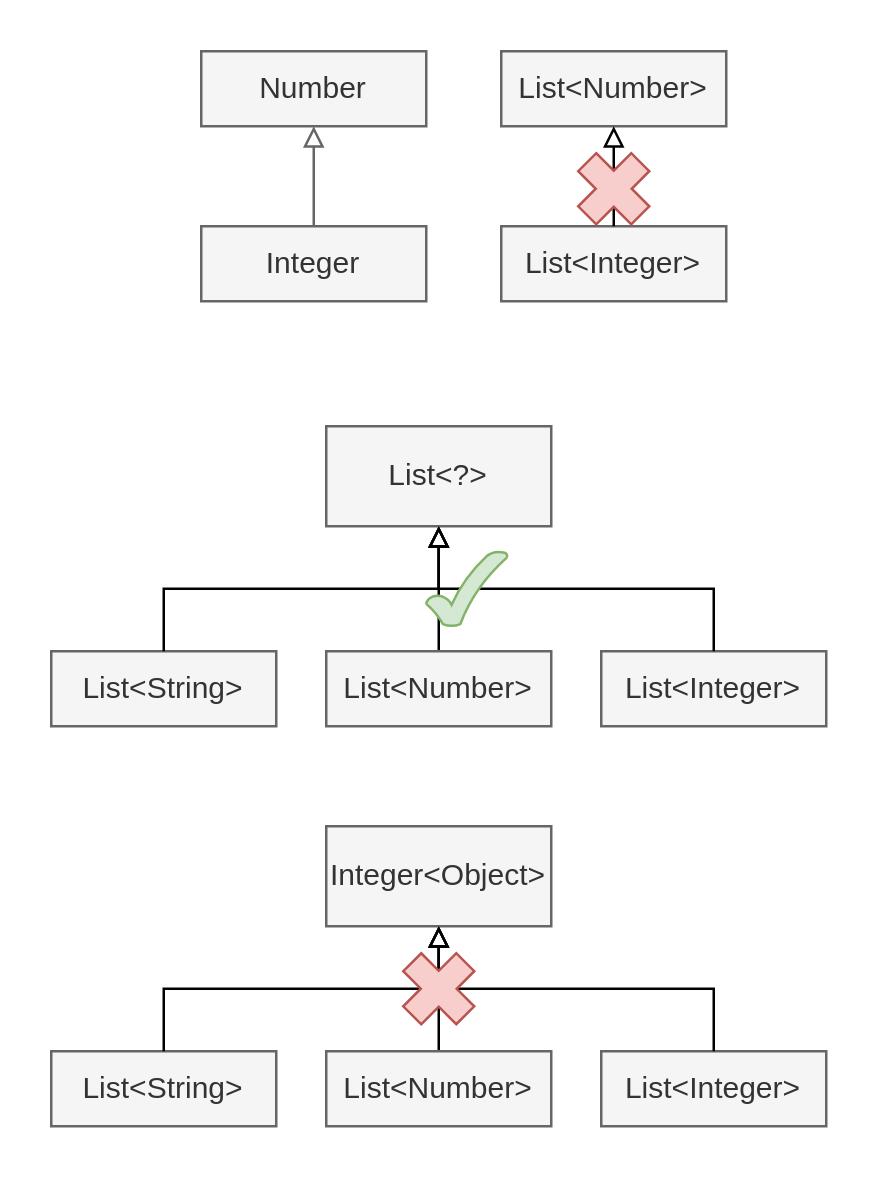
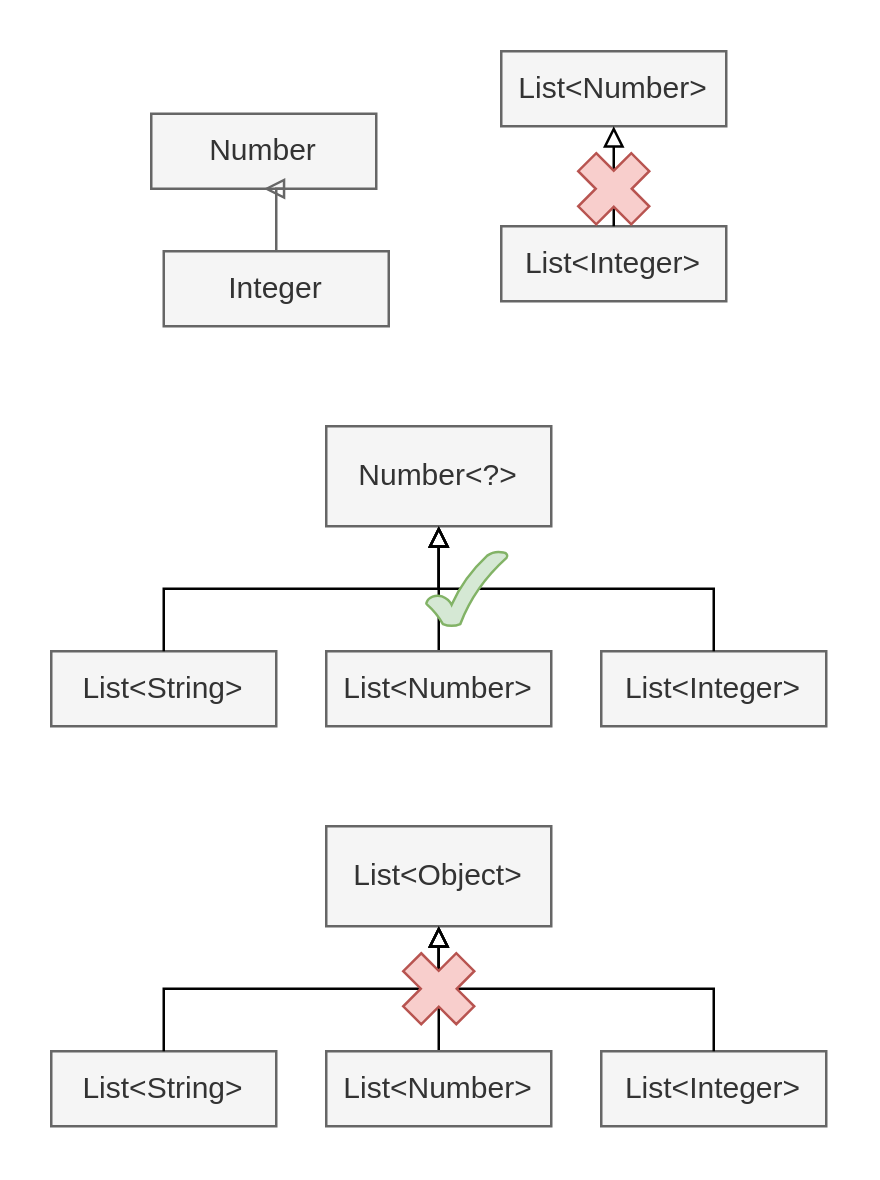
(314, 89) -> (264, 151)
(314, 264) -> (276, 289)
(439, 476) -> (439, 476)
(439, 876) -> (439, 876)
